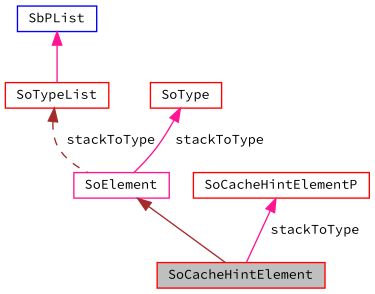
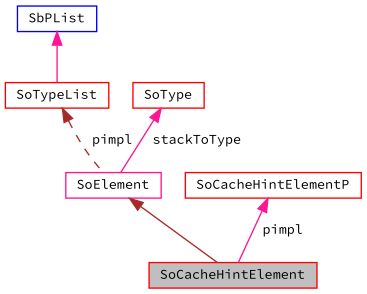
(107, 140) -> (109, 140)
(312, 230) -> (279, 230)
